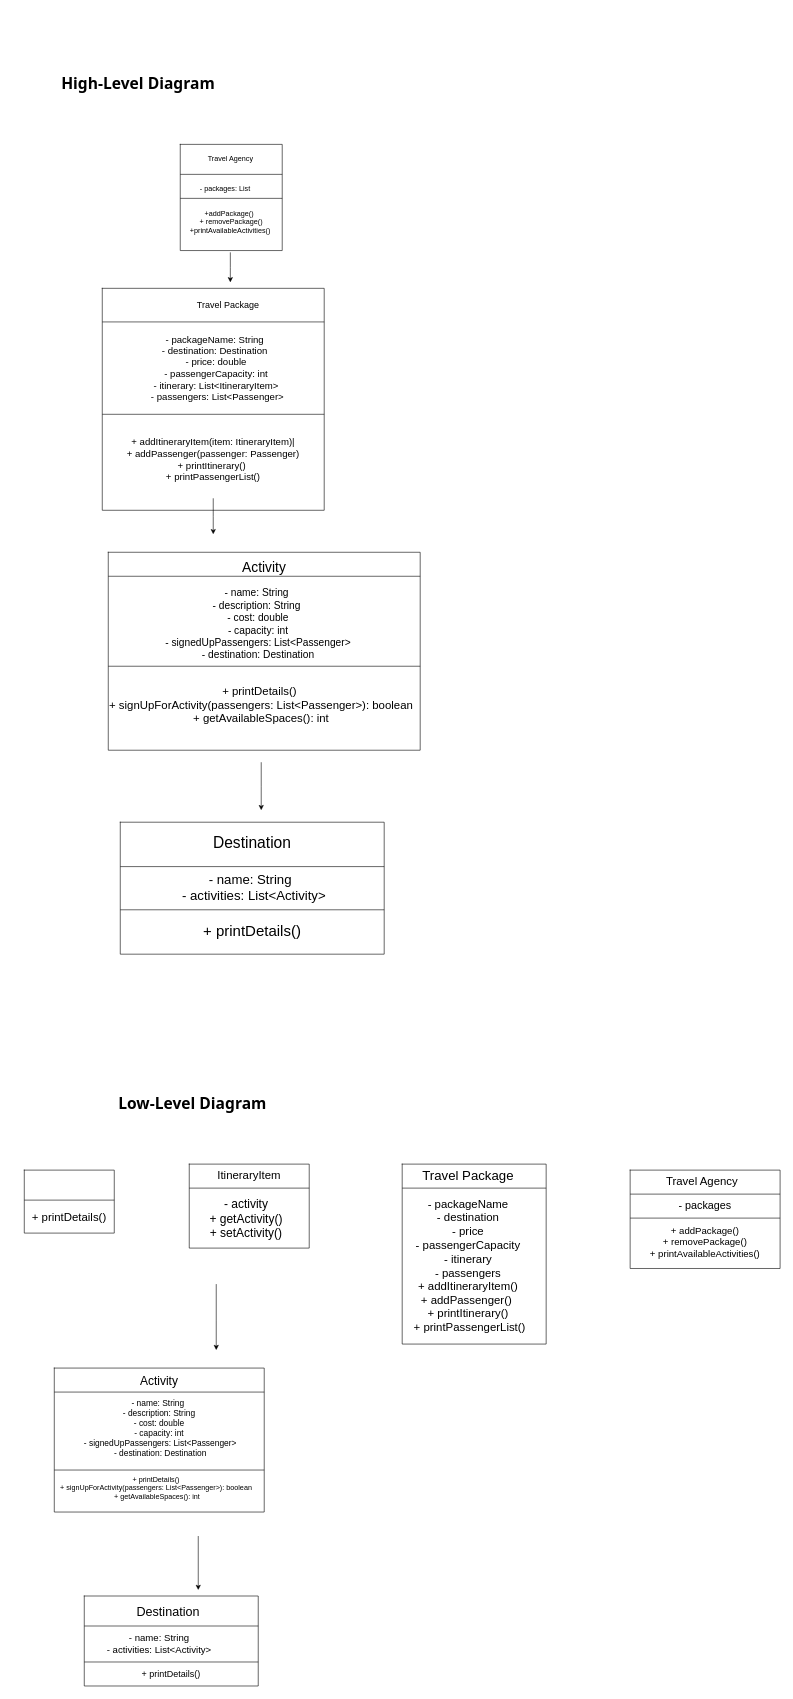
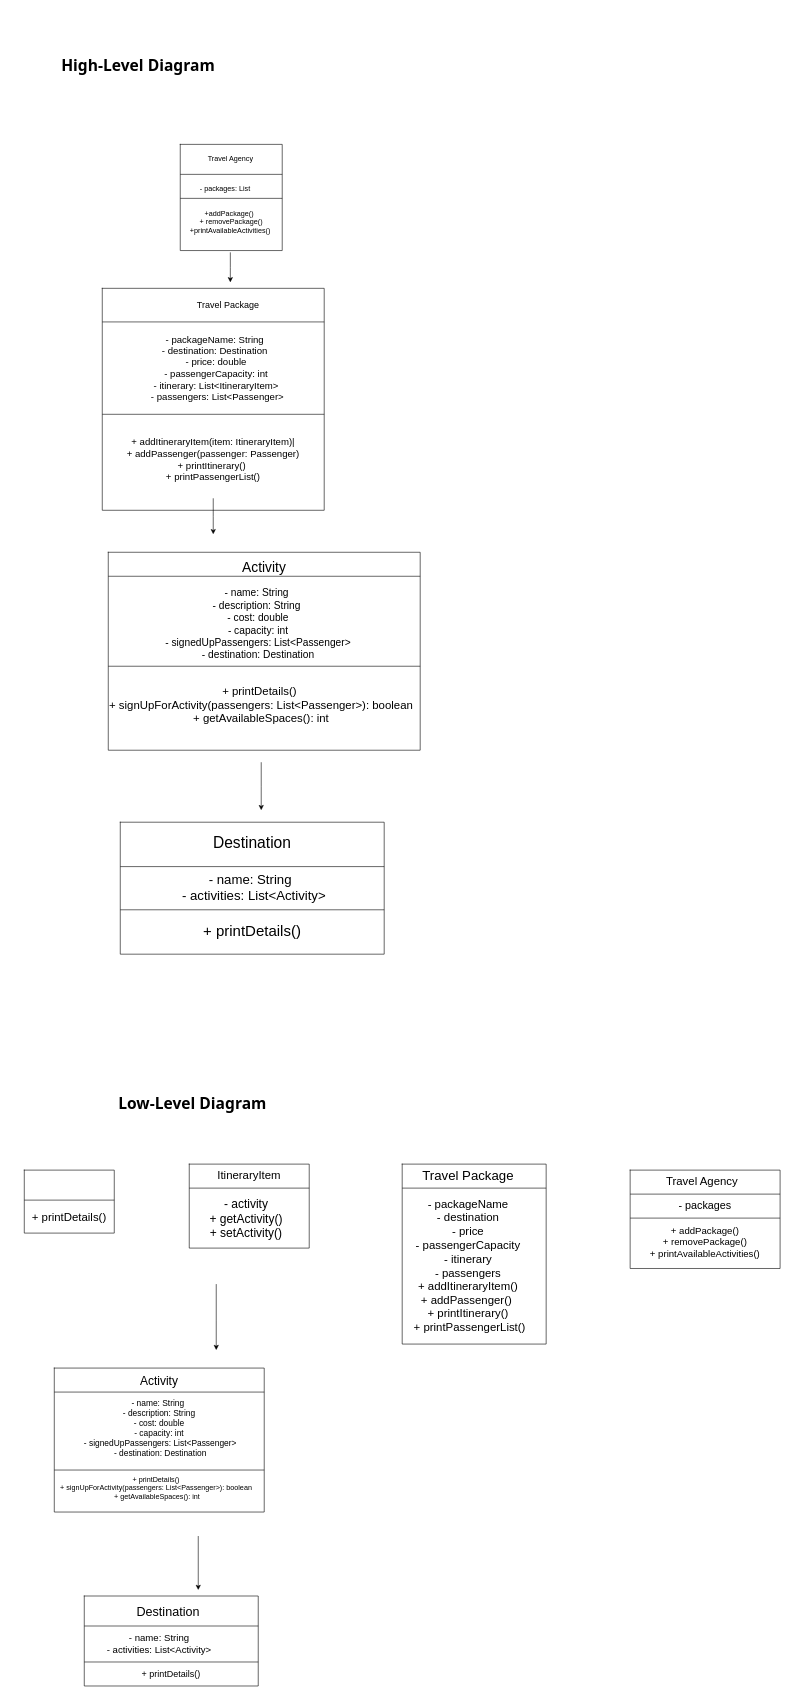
(138, 81) -> (138, 63)
